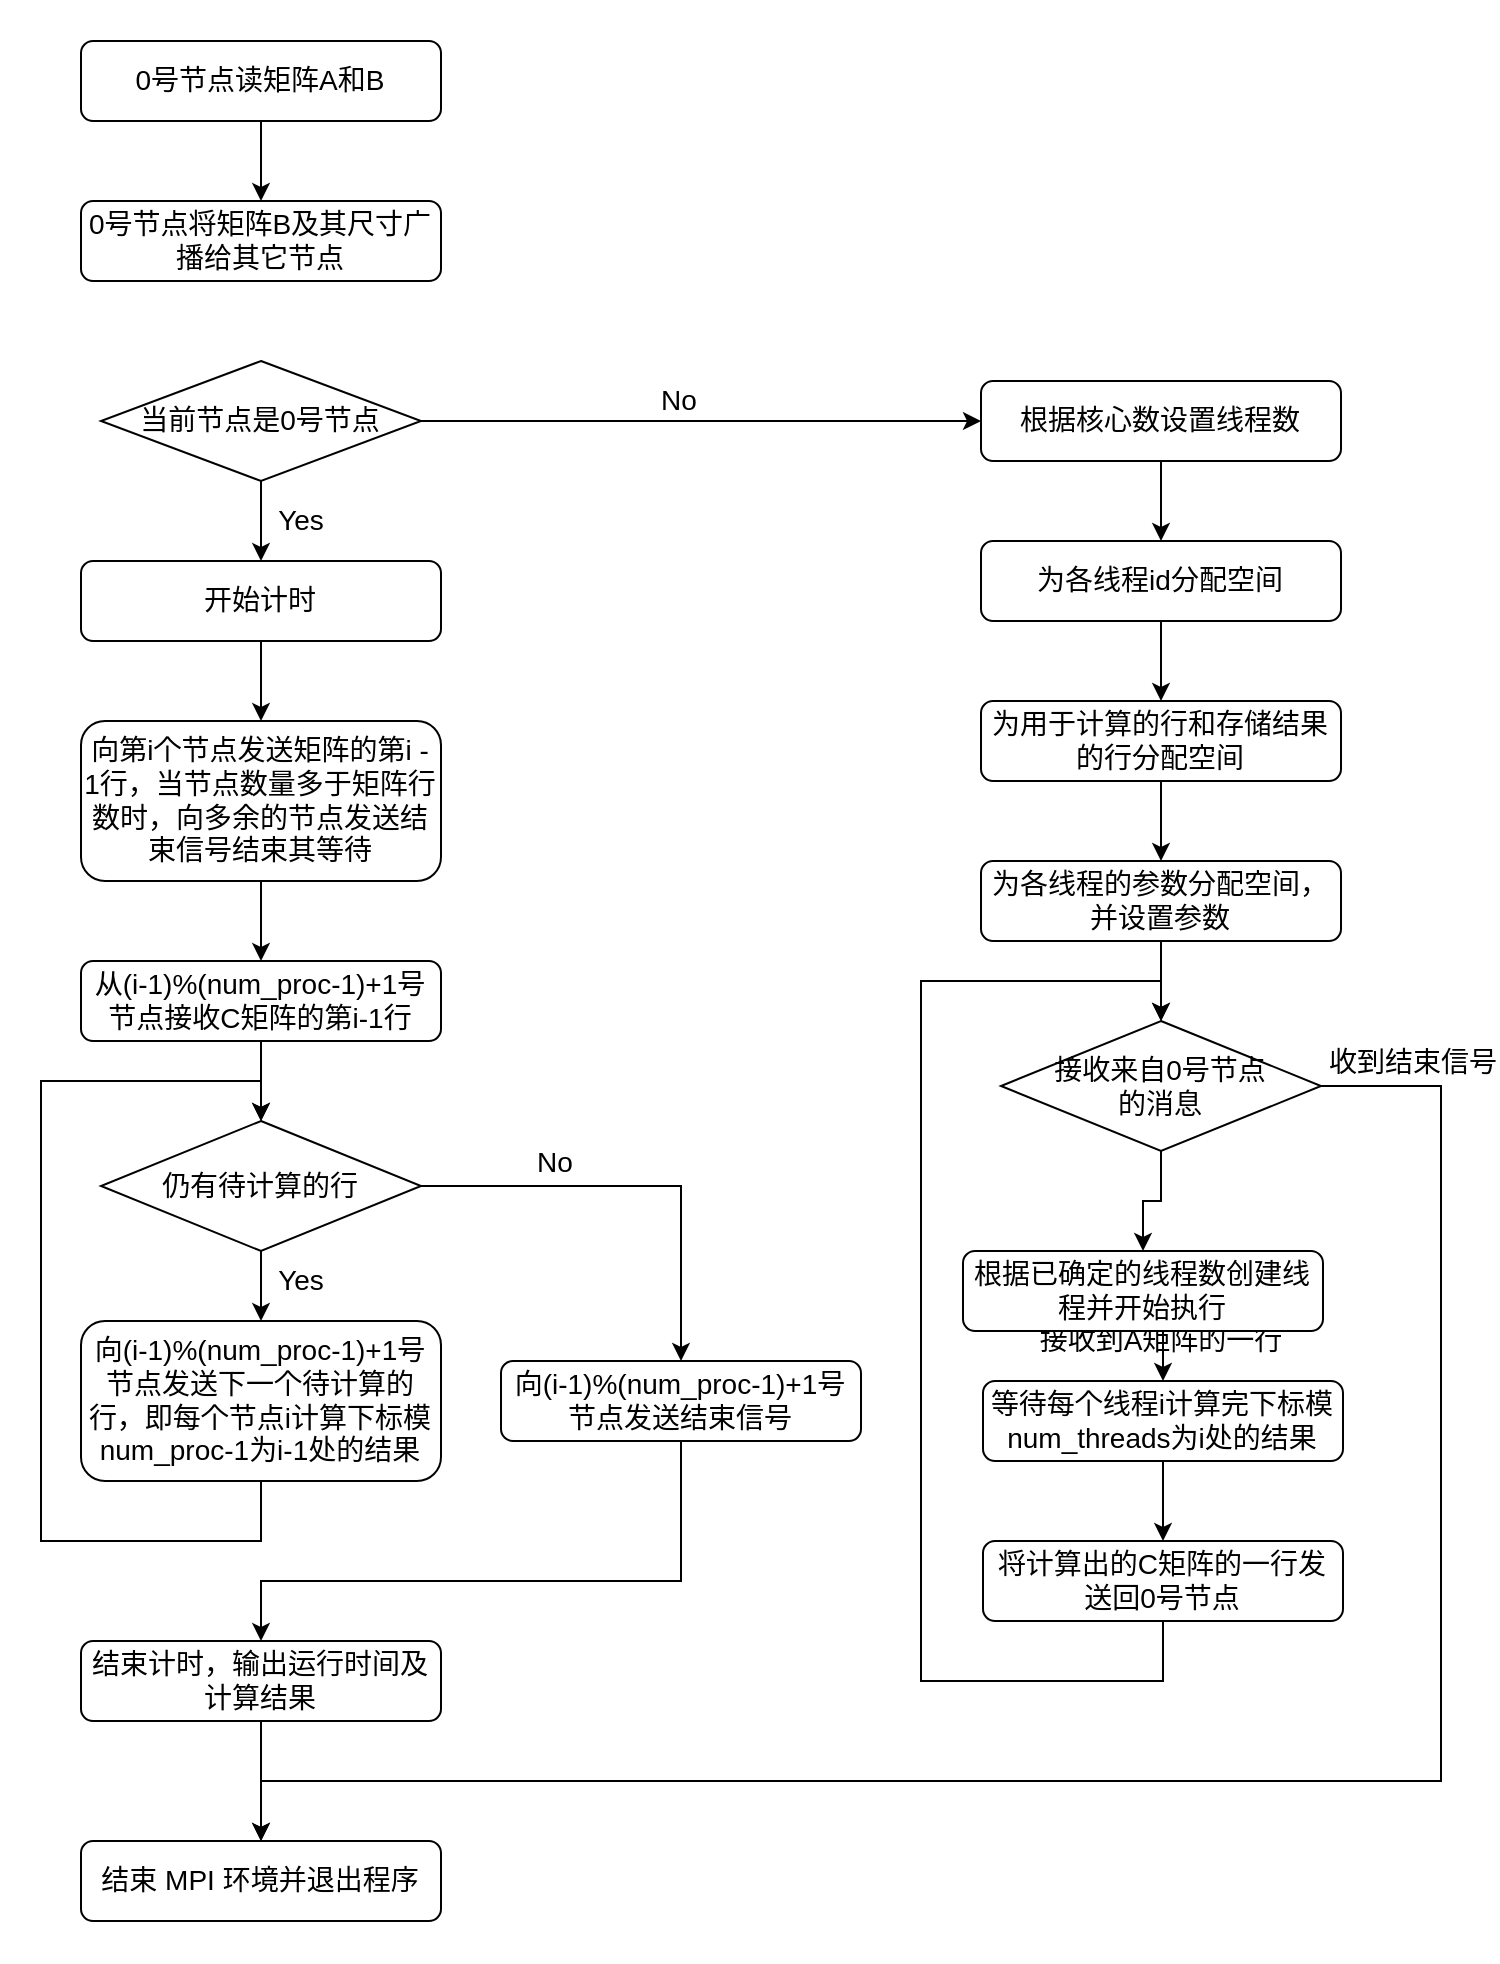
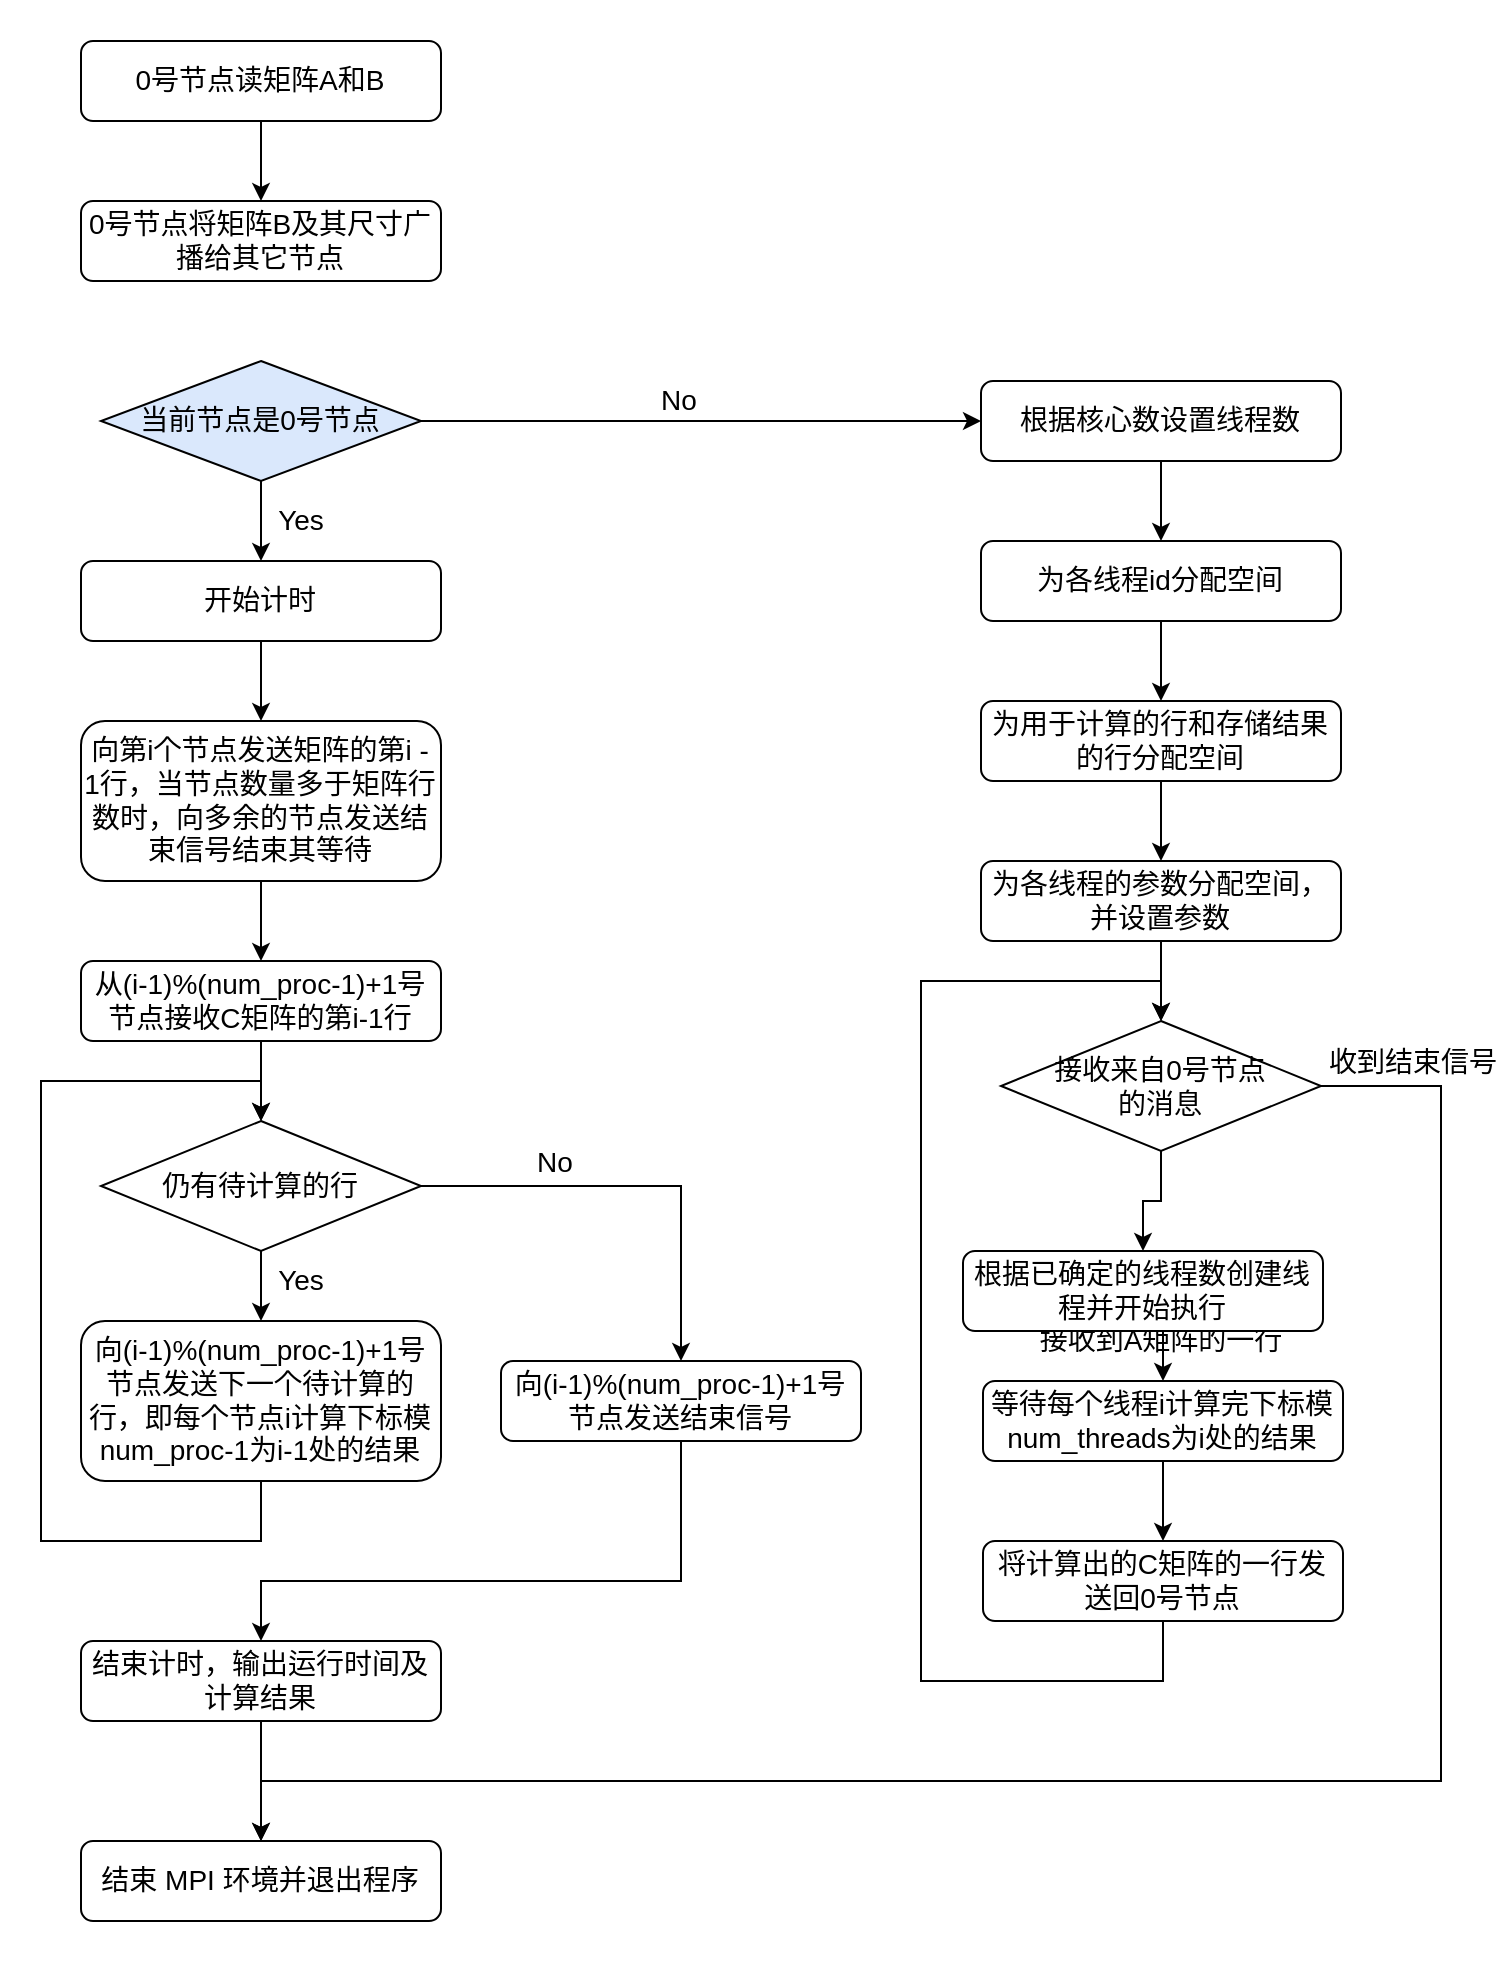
(261, 421) -> (261, 421)
